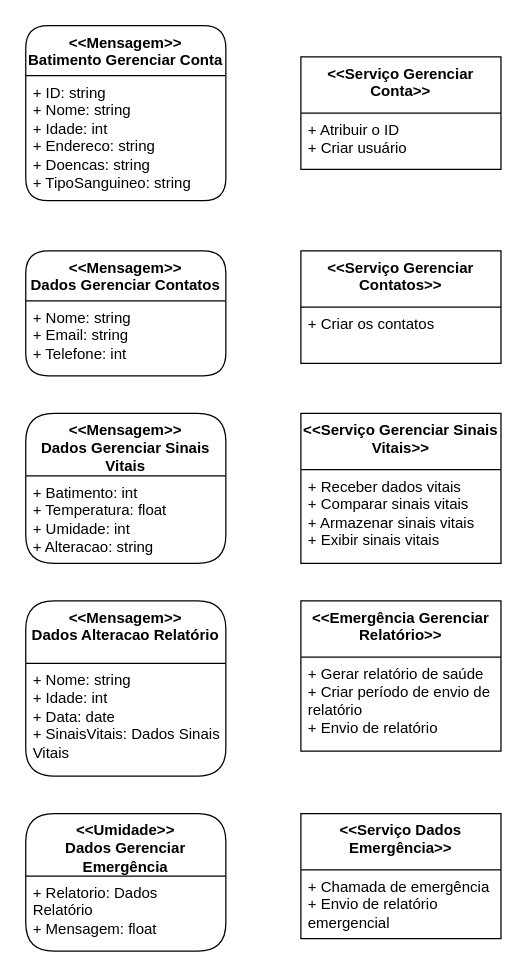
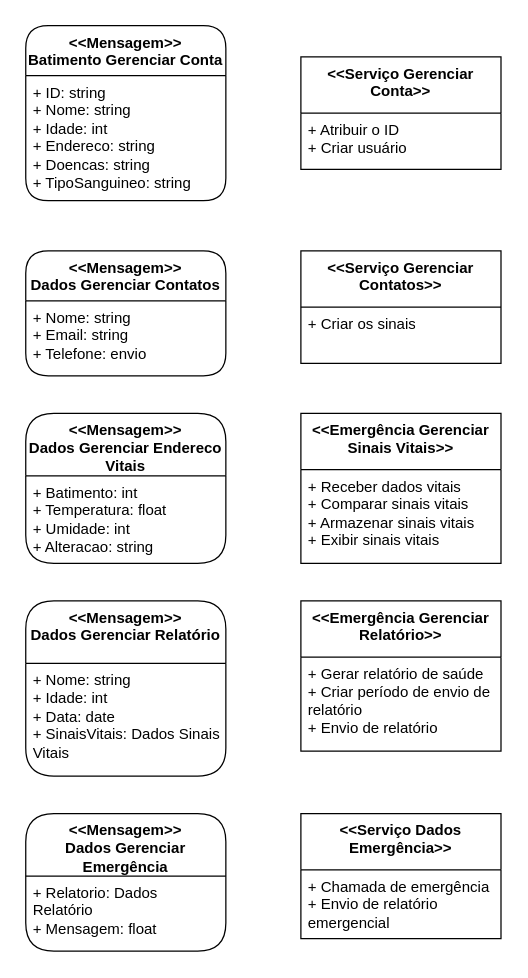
(380, 325) -> (368, 325)
(86, 336) -> (95, 336)
(401, 440) -> (401, 440)
(126, 449) -> (126, 449)
(126, 627) -> (126, 627)
(126, 849) -> (126, 849)
